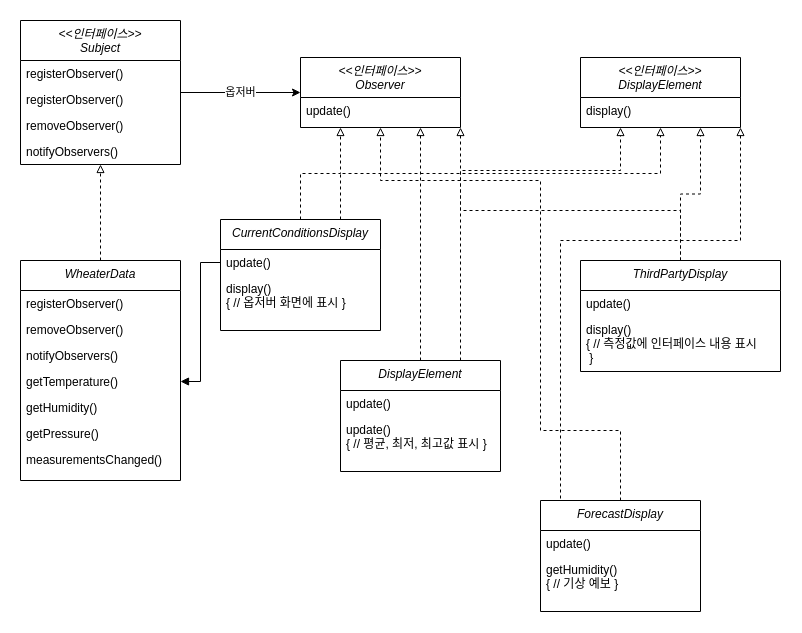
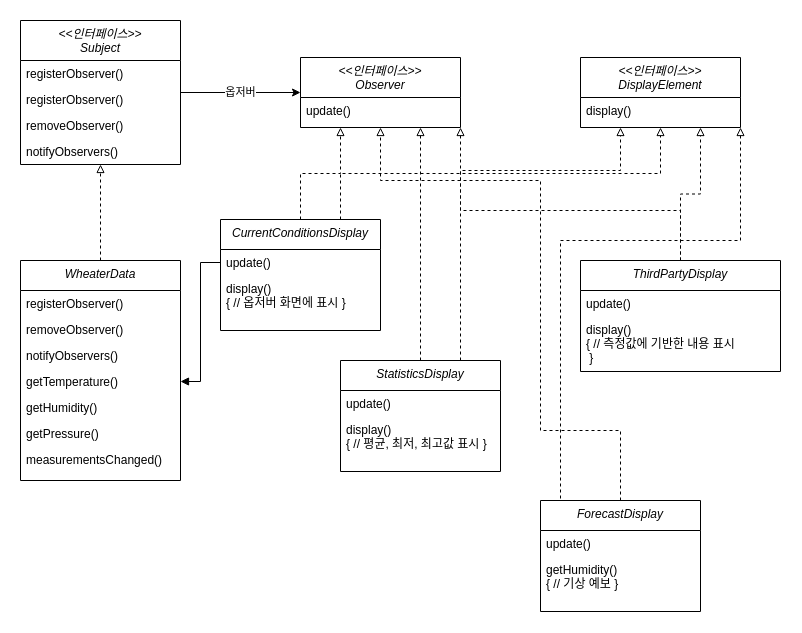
(613, 330) -> (613, 330)
(420, 374) -> (420, 374)
(373, 430) -> (373, 430)
